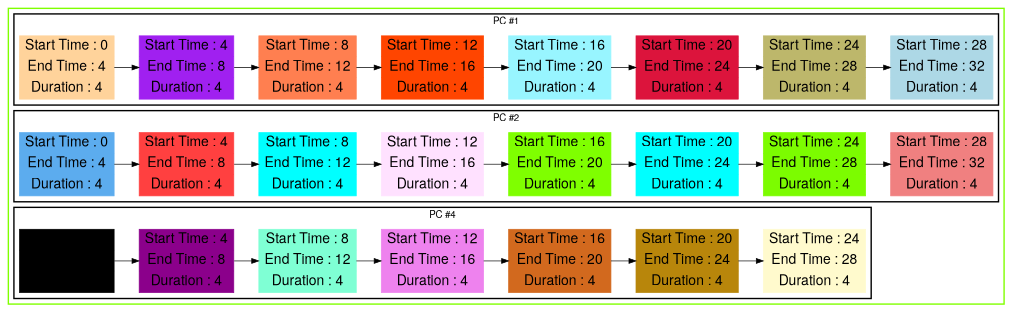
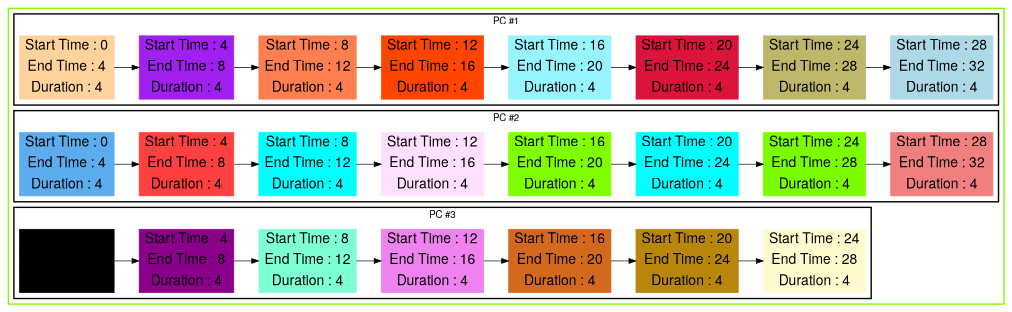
(443, 215) -> (443, 215)
